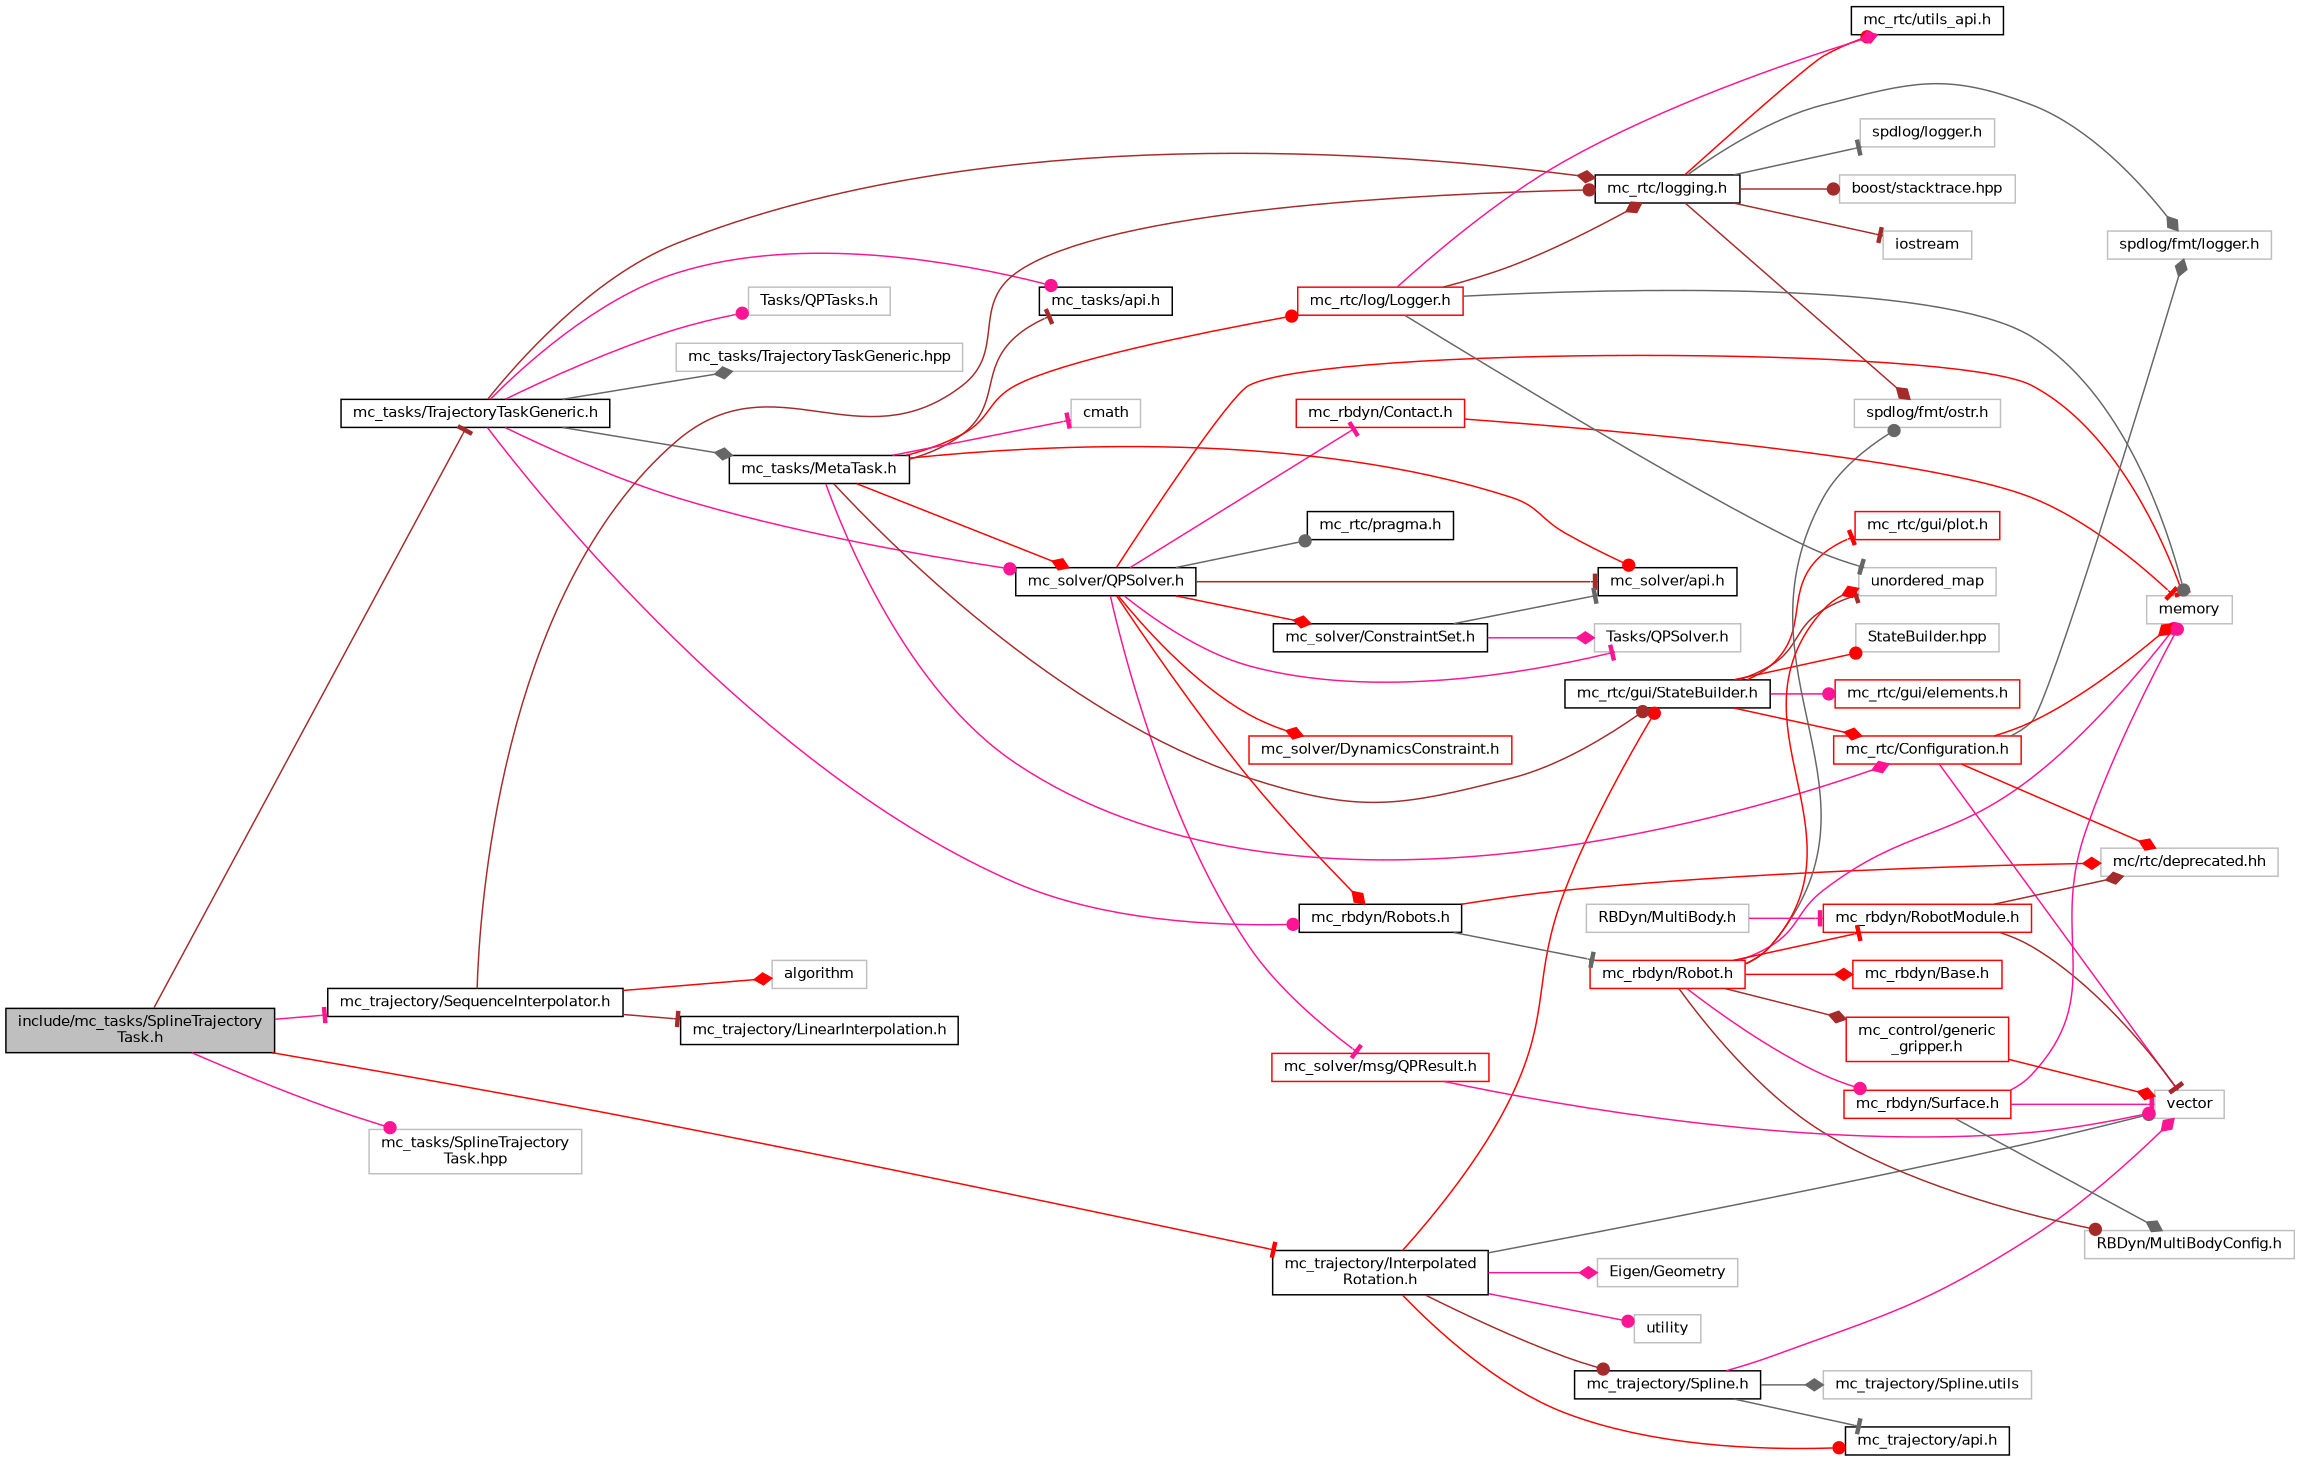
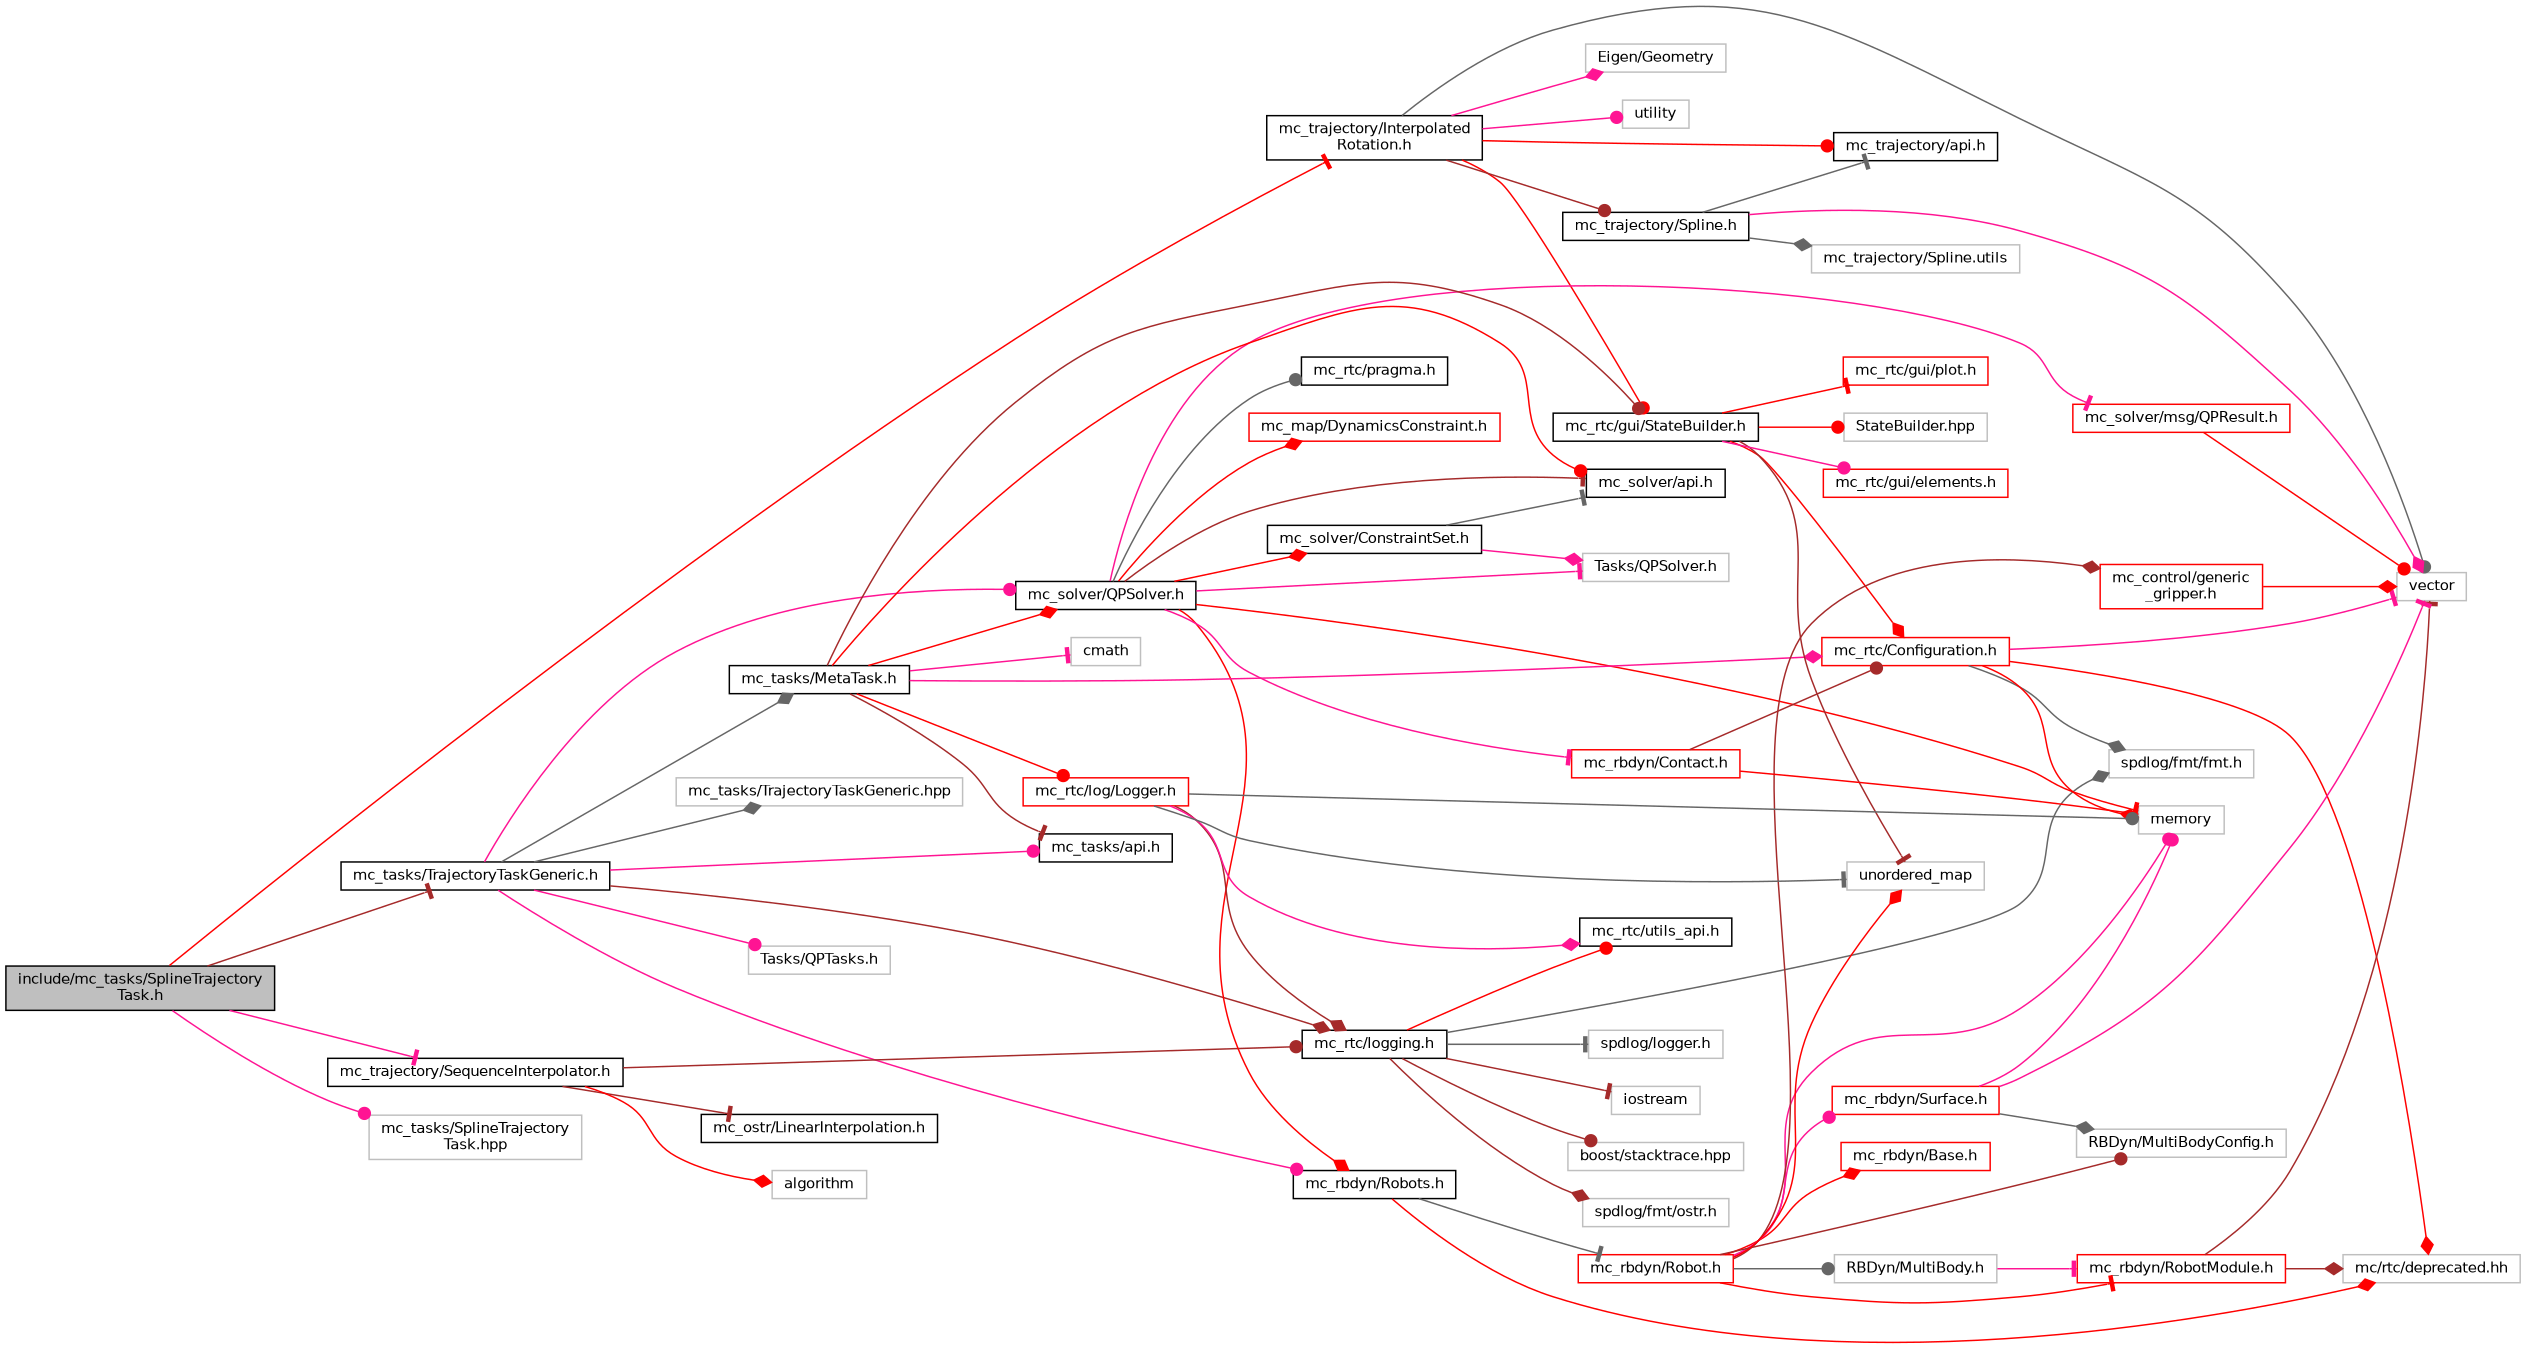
(2189, 245) -> (2181, 764)
(1805, 710) -> (1778, 1269)
none -> (1767, 716)
(1380, 750) -> (1375, 427)
(819, 1031) -> (819, 1128)
(1792, 1132) -> (2301, 499)
